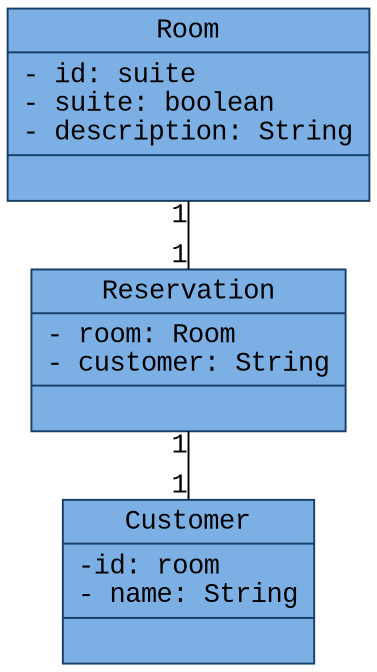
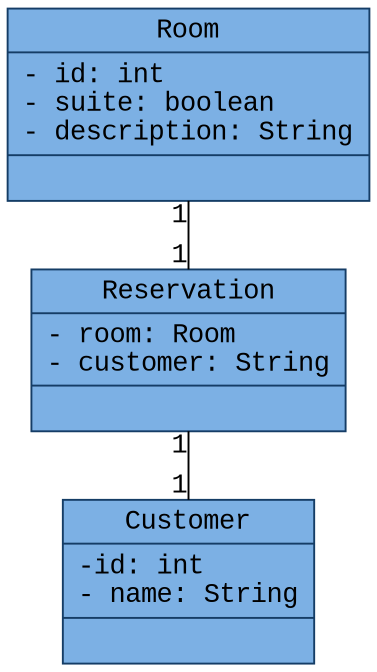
(109, 74) -> (94, 74)
(149, 566) -> (142, 566)
